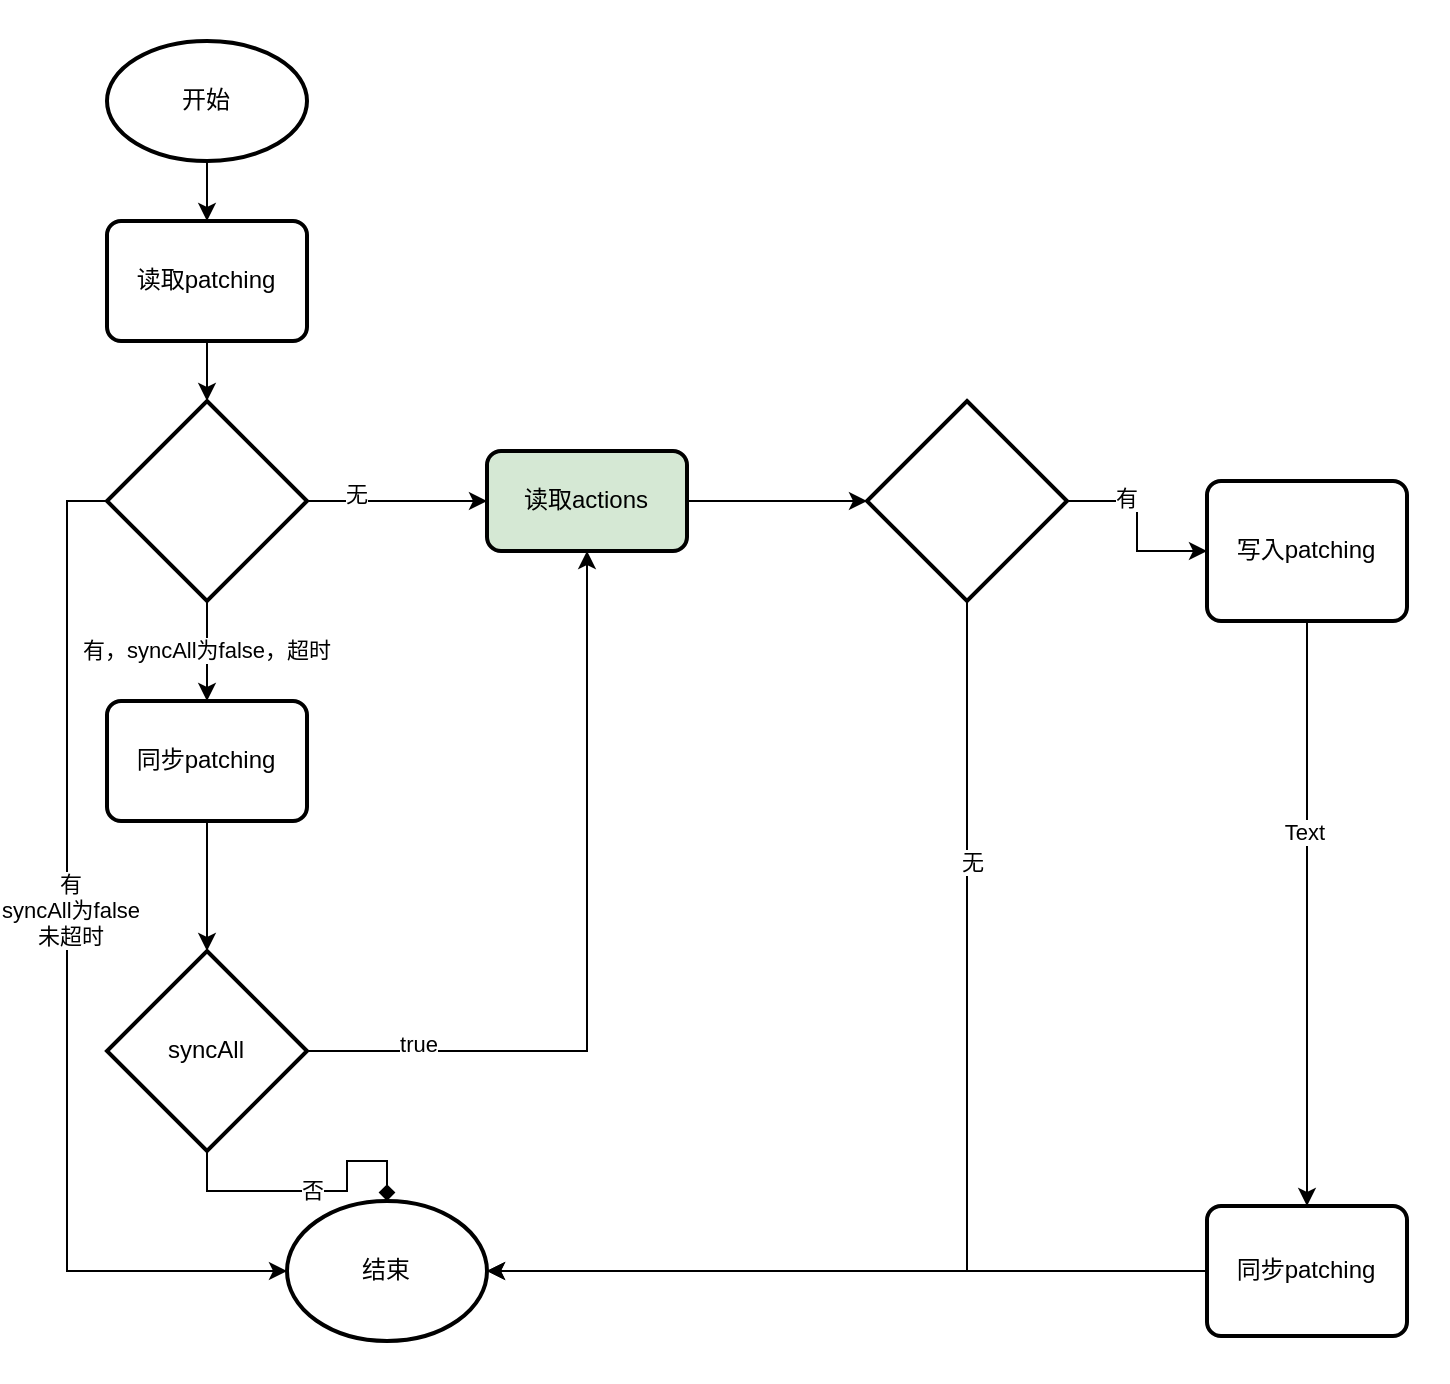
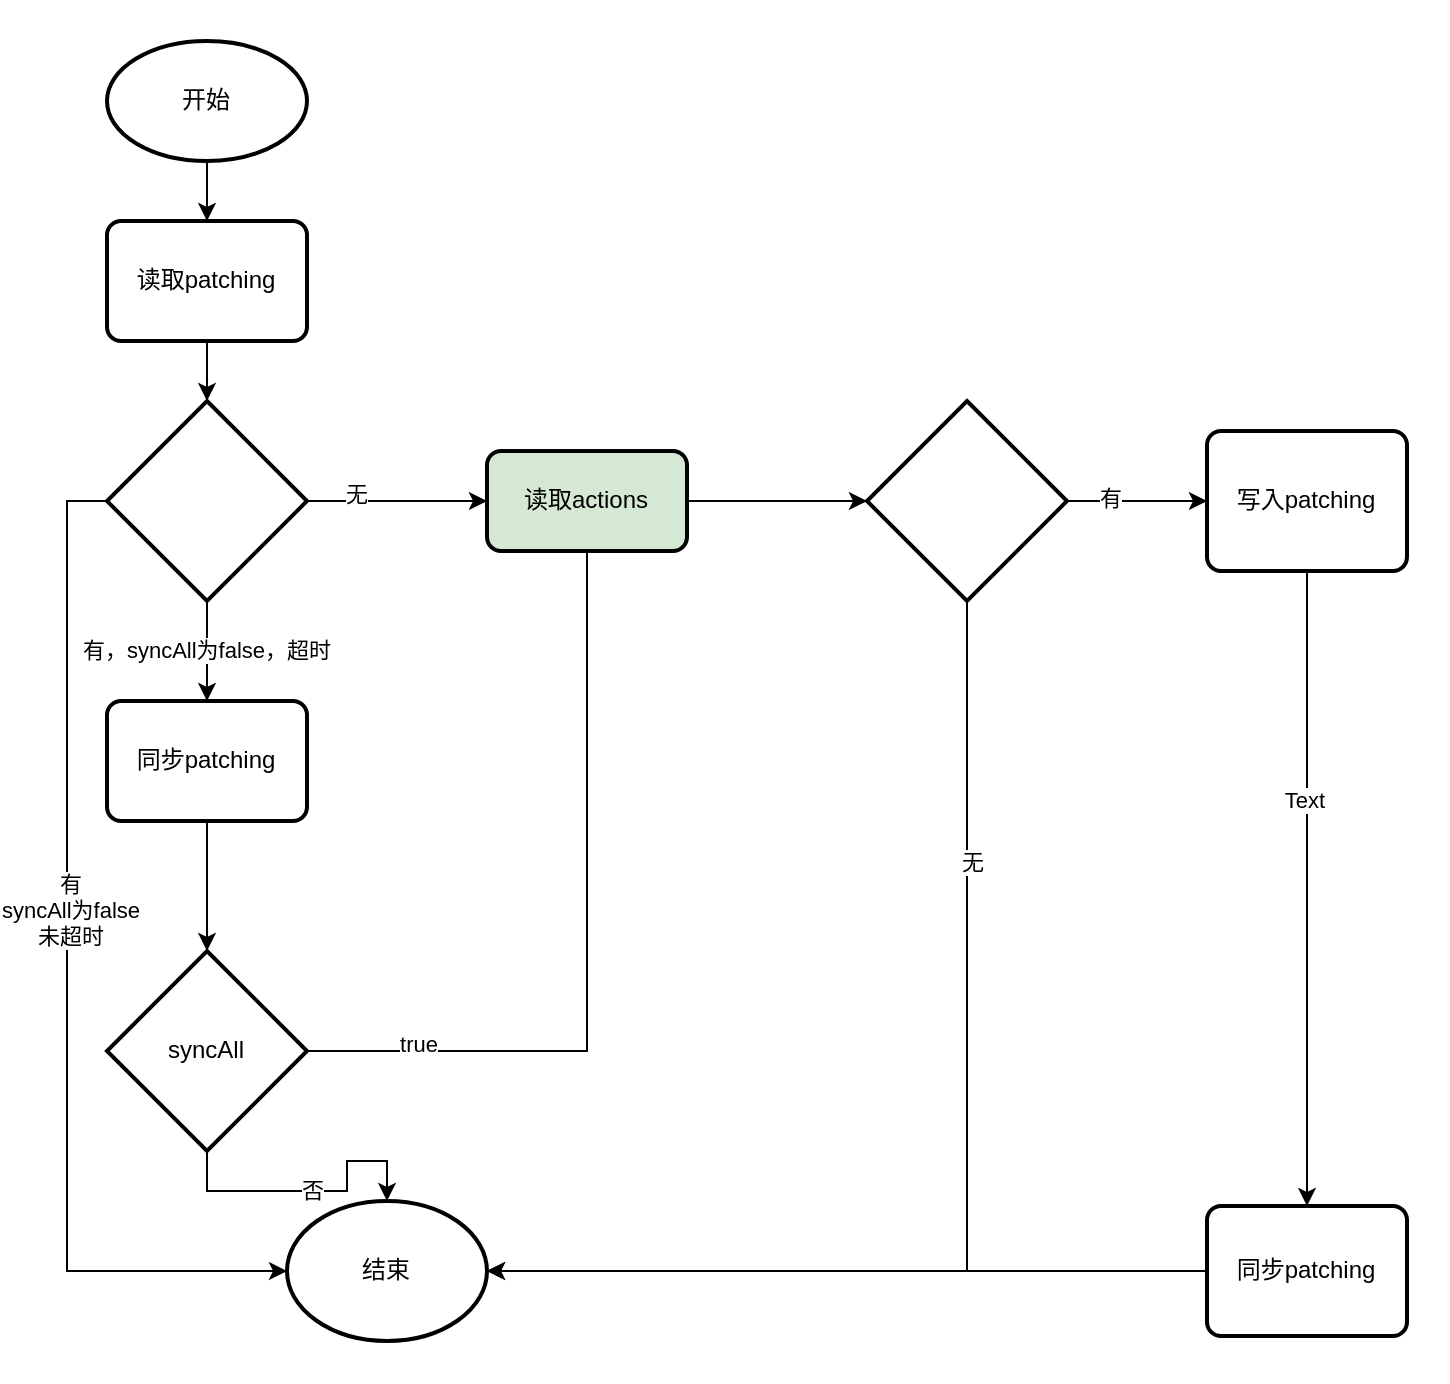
(1307, 551) -> (1307, 501)
(587, 566) -> (587, 560)
(387, 1185) -> (387, 1186)
